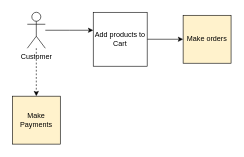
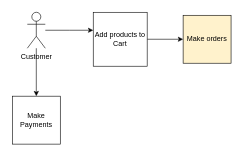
(36, 70) -> (36, 70)
(36, 120) -> (36, 120)
